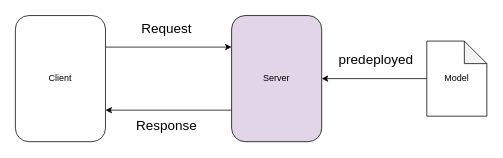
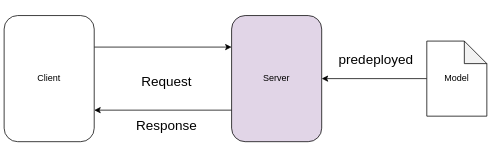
(168, 25) -> (168, 77)
(60, 78) -> (49, 78)
